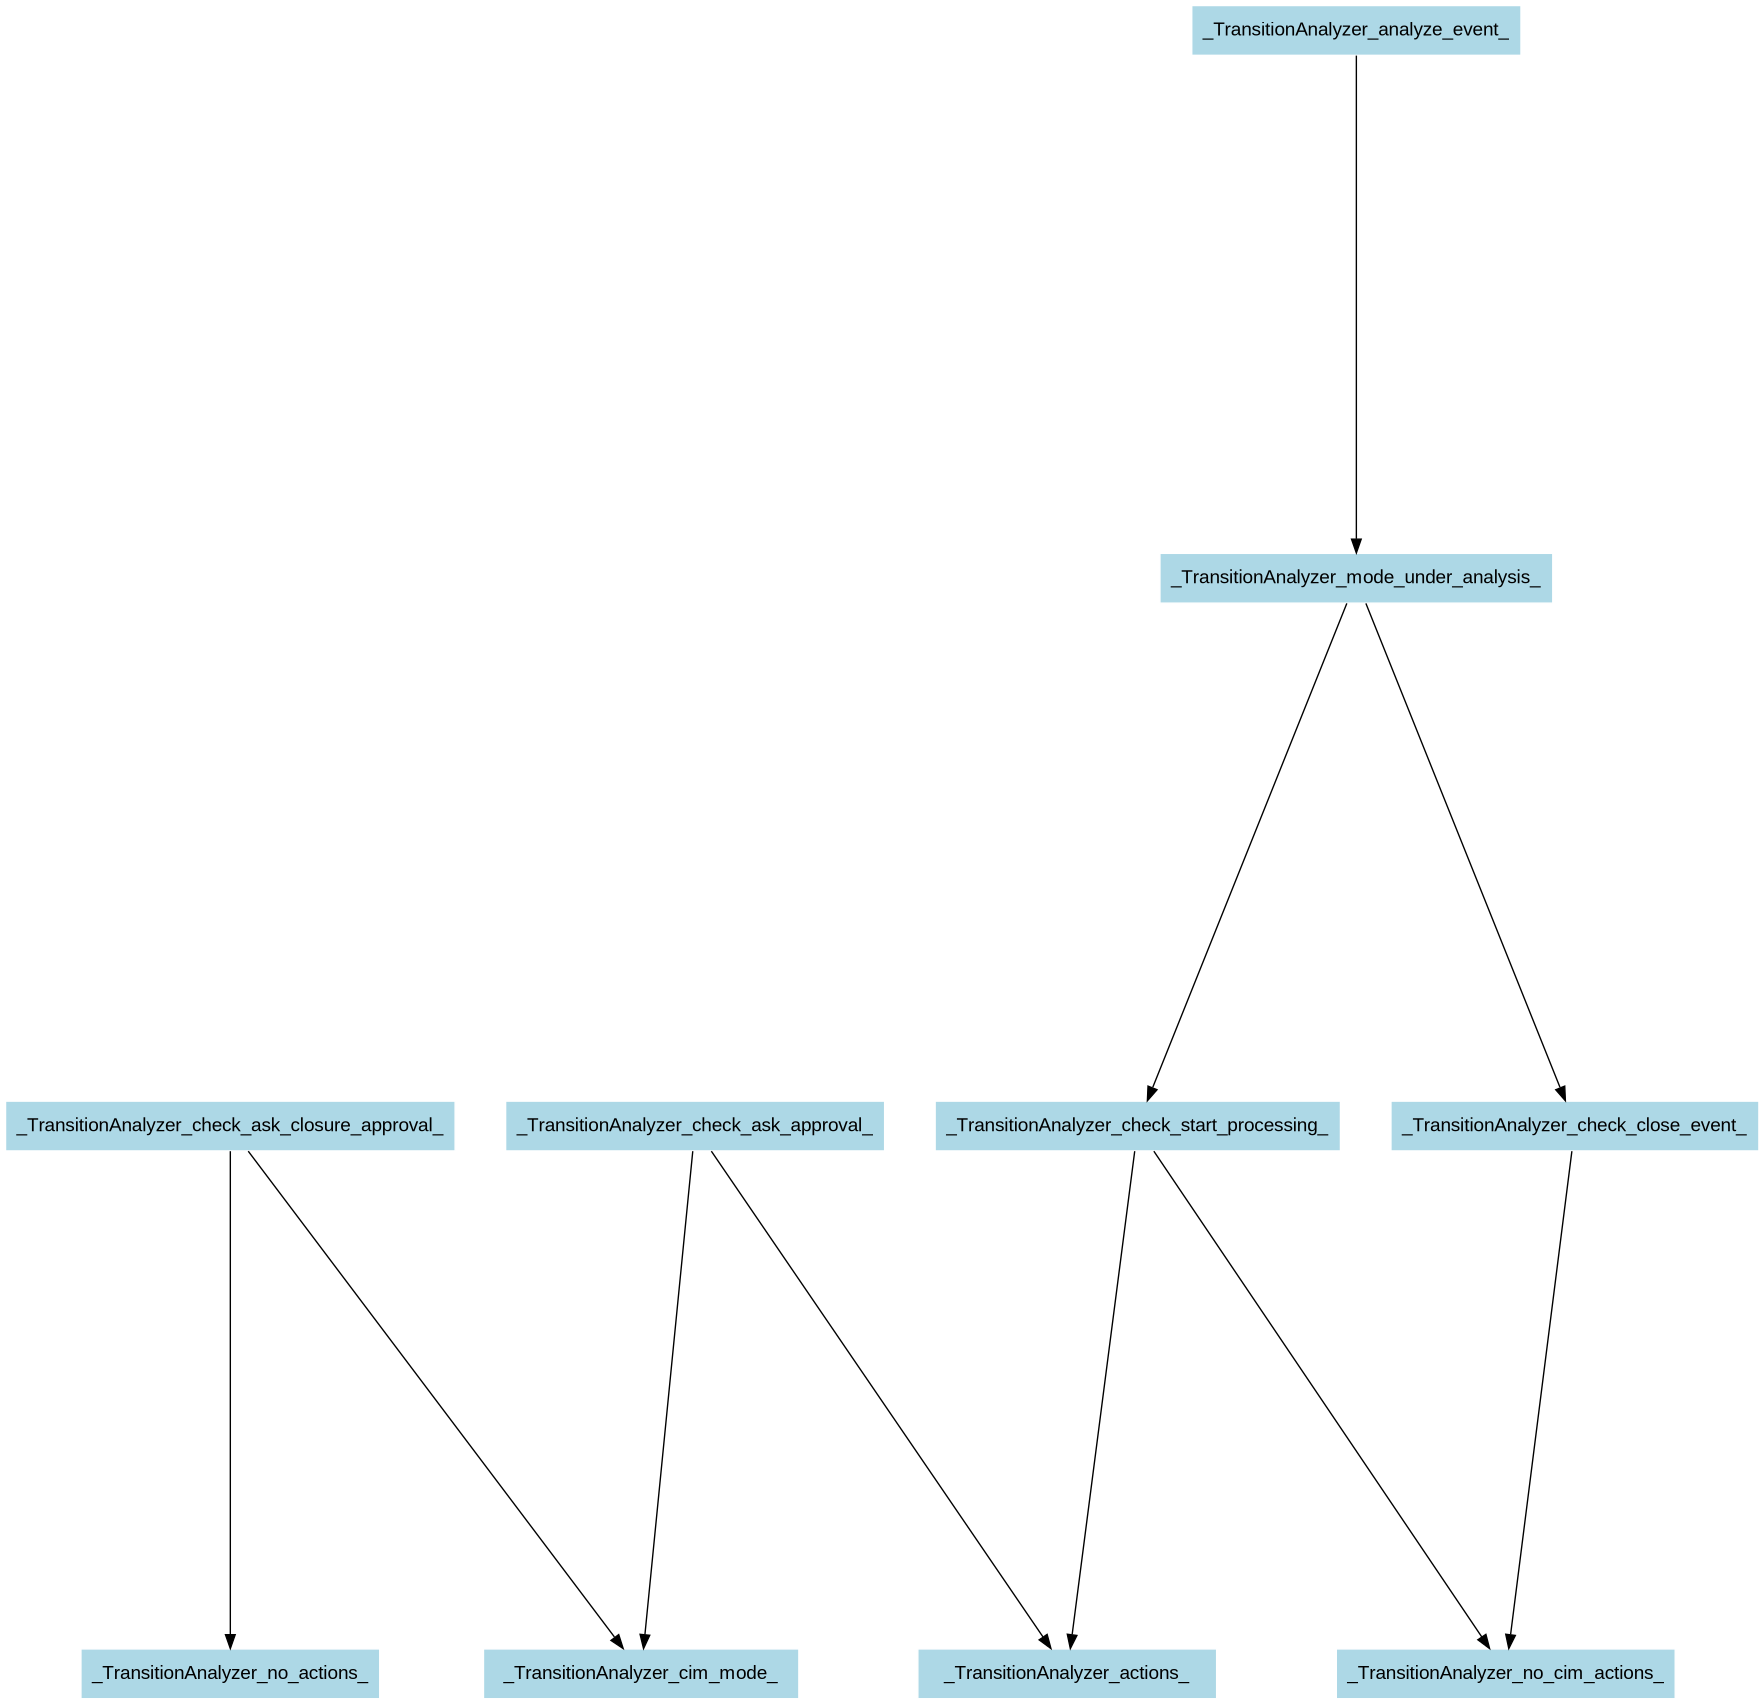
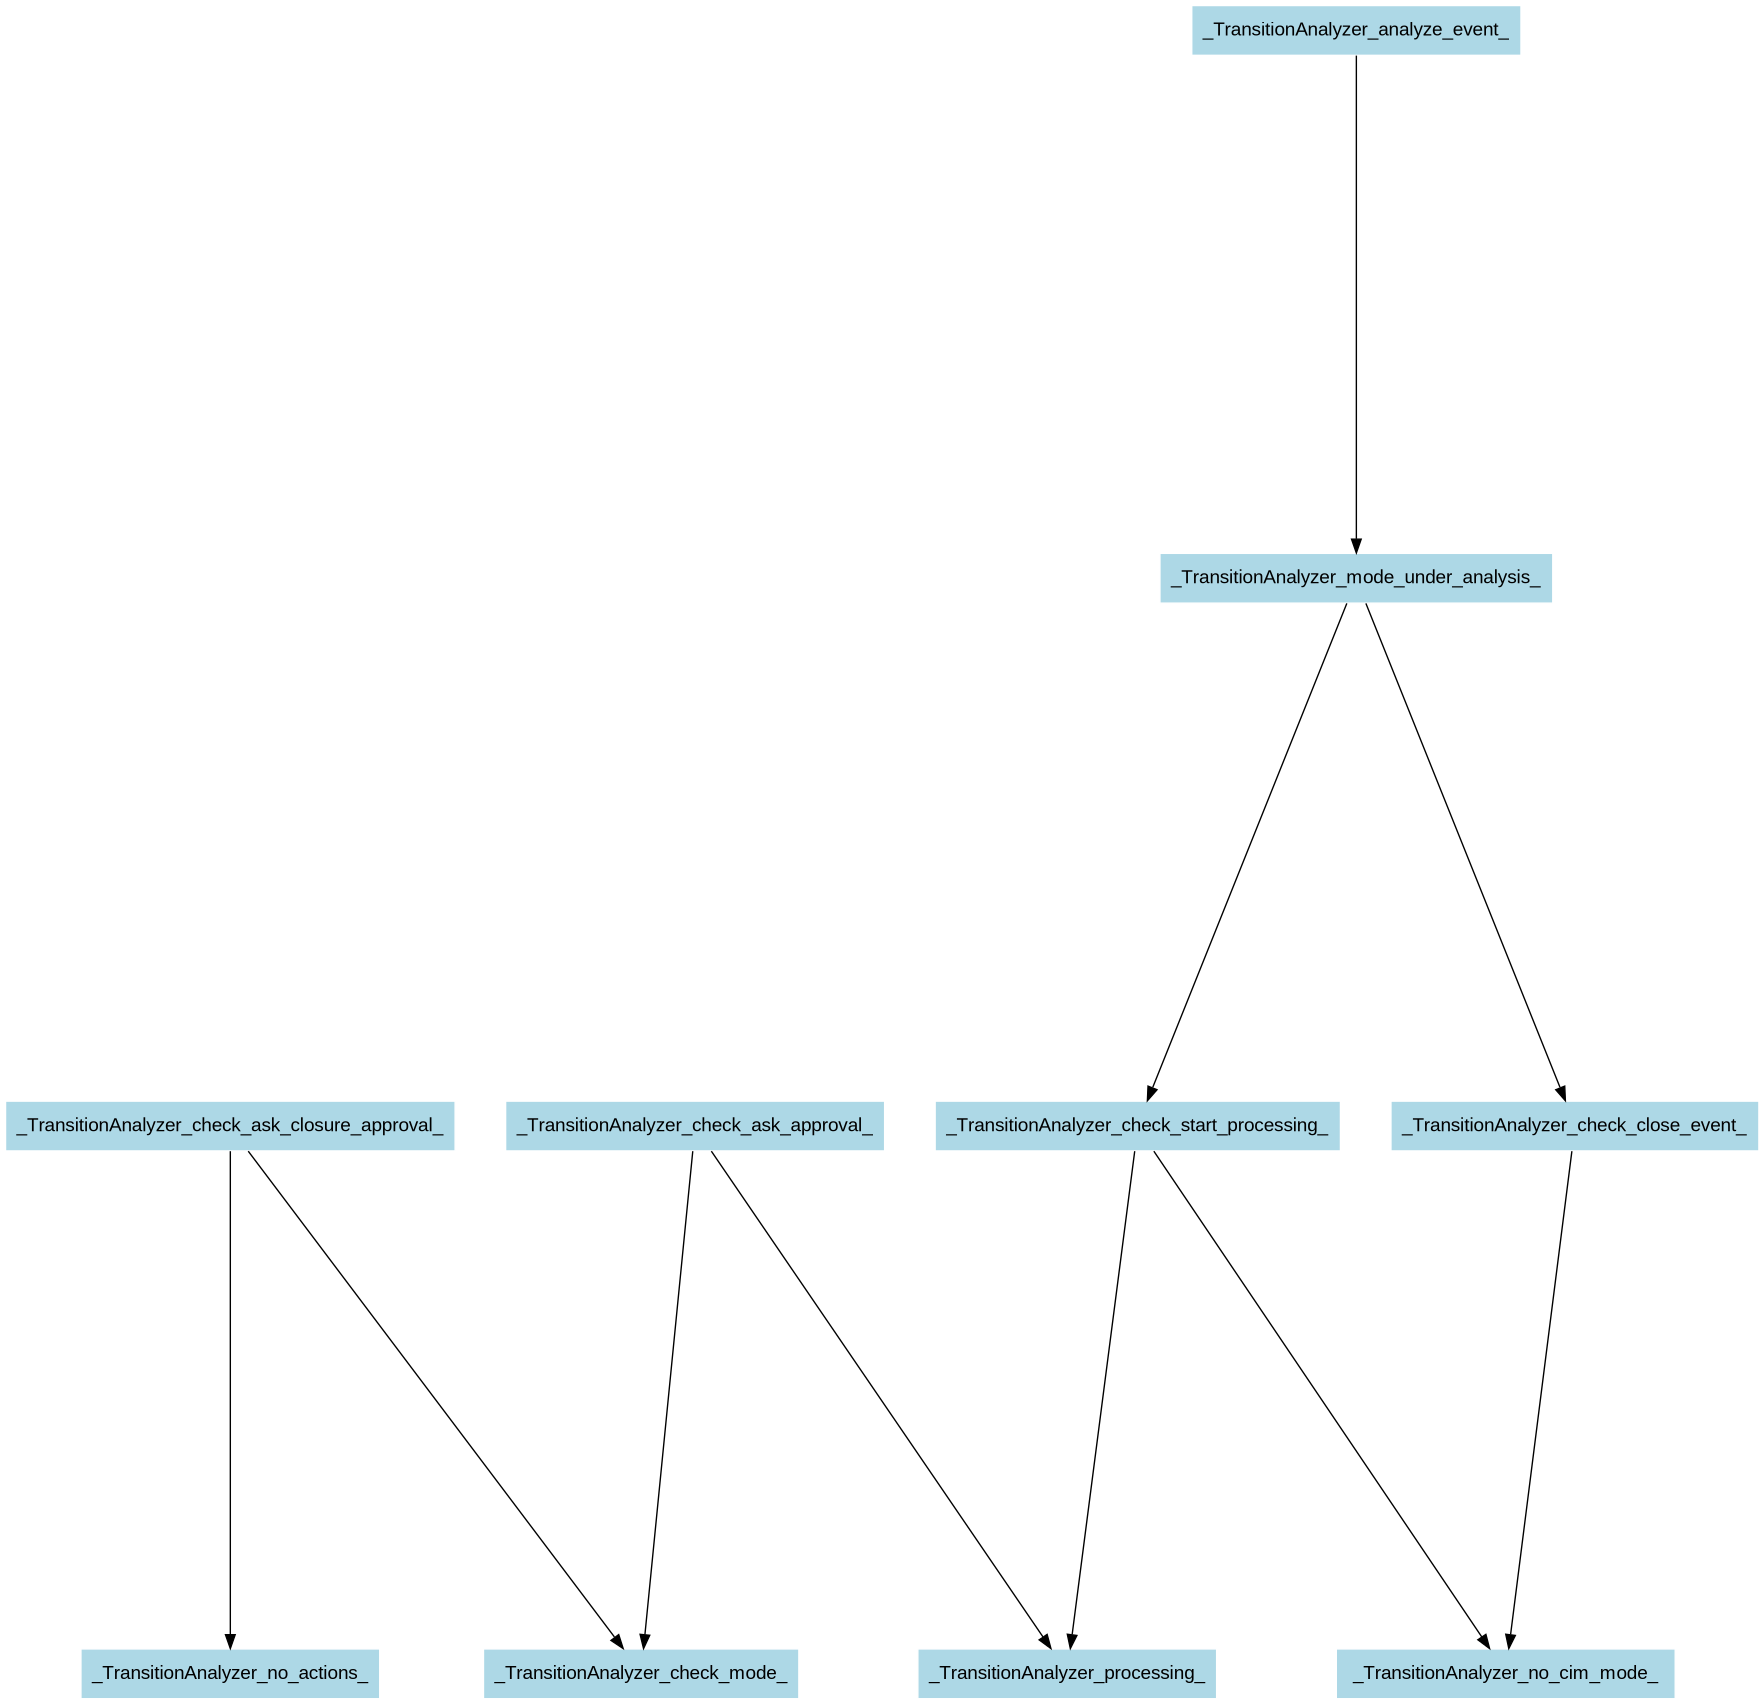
(641, 1674) -> (641, 1674)
(1067, 1674) -> (1067, 1674)
(1506, 1674) -> (1506, 1674)
